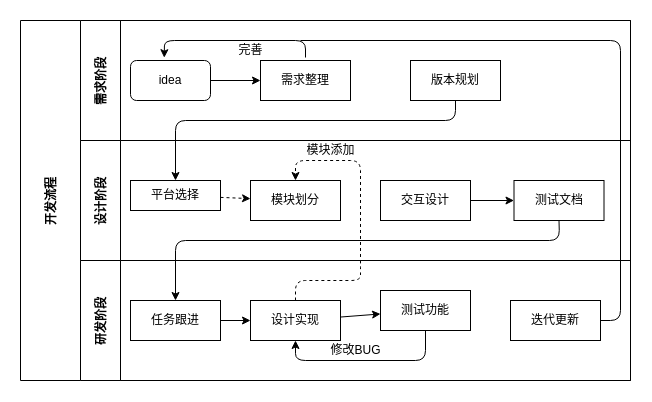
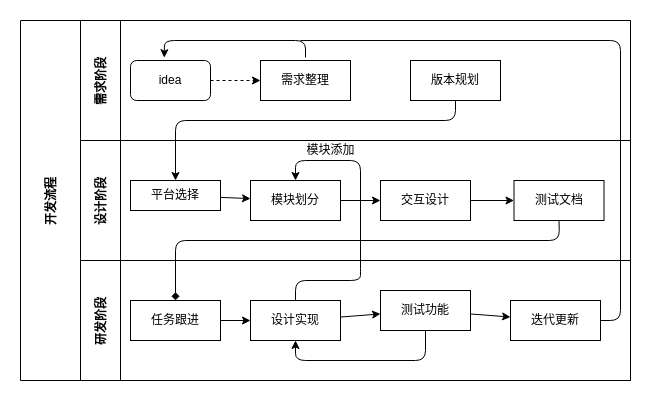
(251, 51) -> none
(233, 81) -> (233, 81)
(233, 198) -> (233, 198)
none -> (357, 201)
(361, 223) -> (361, 223)
(176, 292) -> (176, 291)
none -> (487, 315)
(356, 351) -> none
